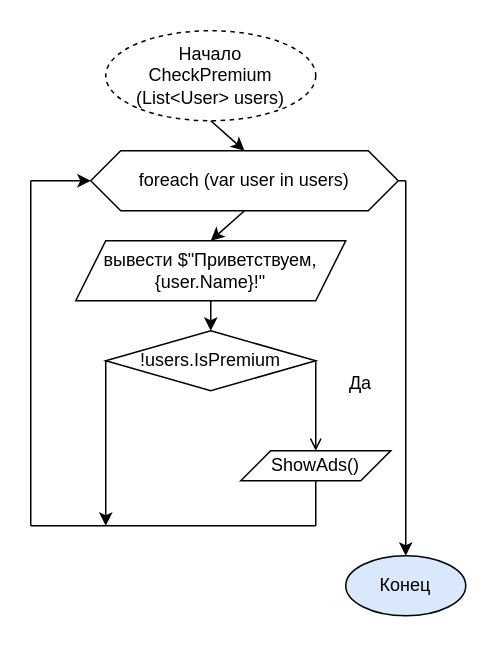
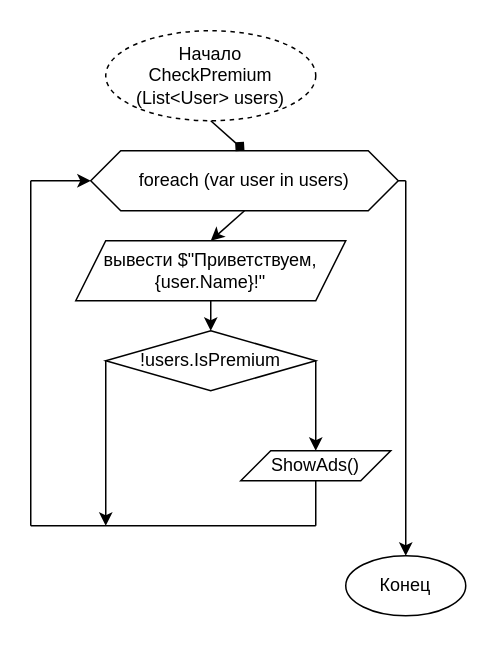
(235, 142) -> (235, 142)
(361, 383) -> none
(316, 441) -> (316, 439)
(406, 586) -> (406, 586)
